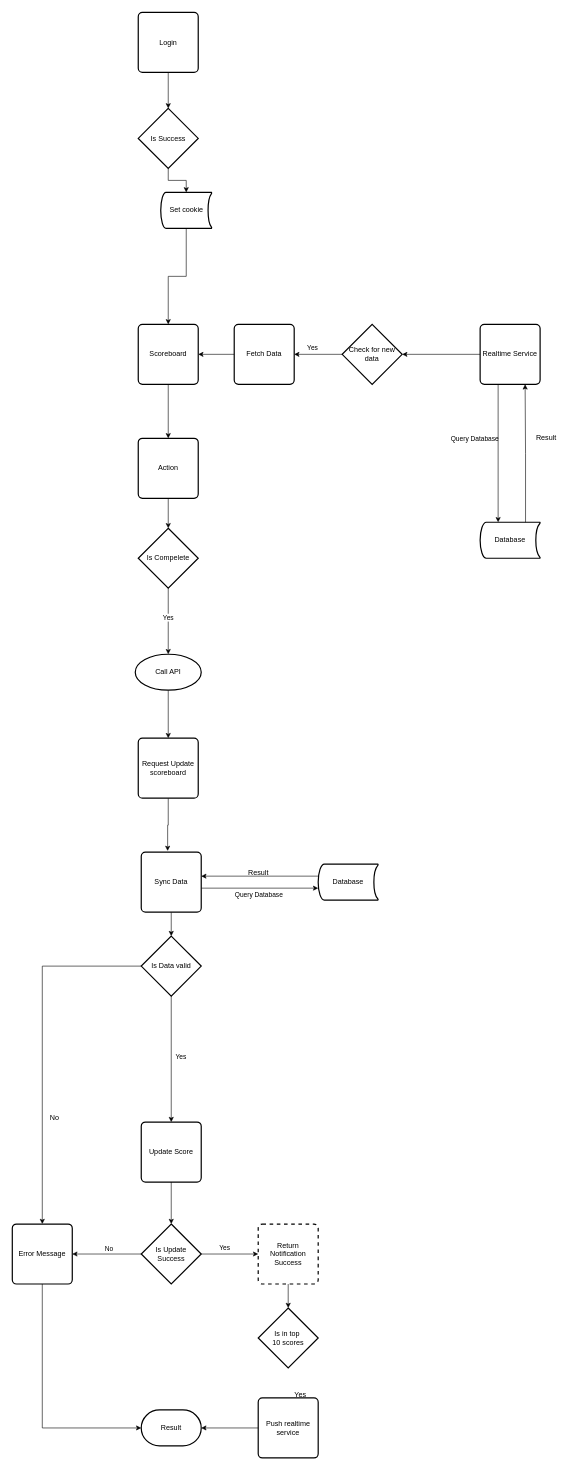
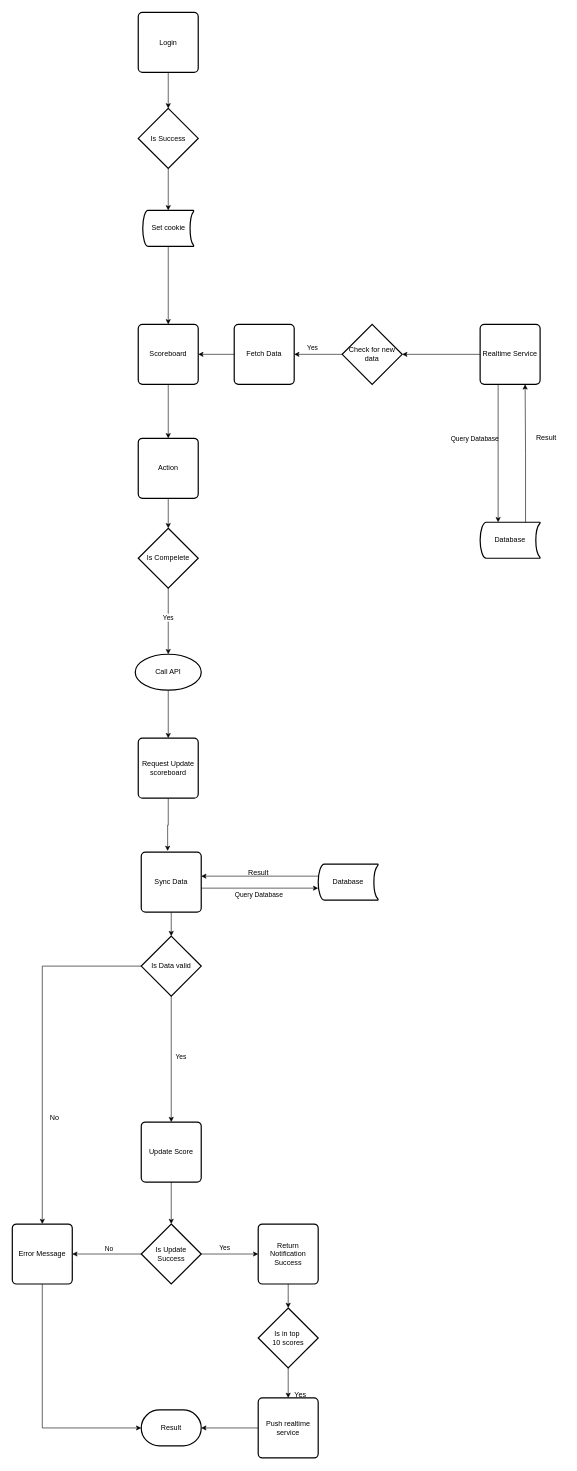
(186, 210) -> (168, 228)
(288, 1254) -> (288, 1254)
none -> (288, 1392)
